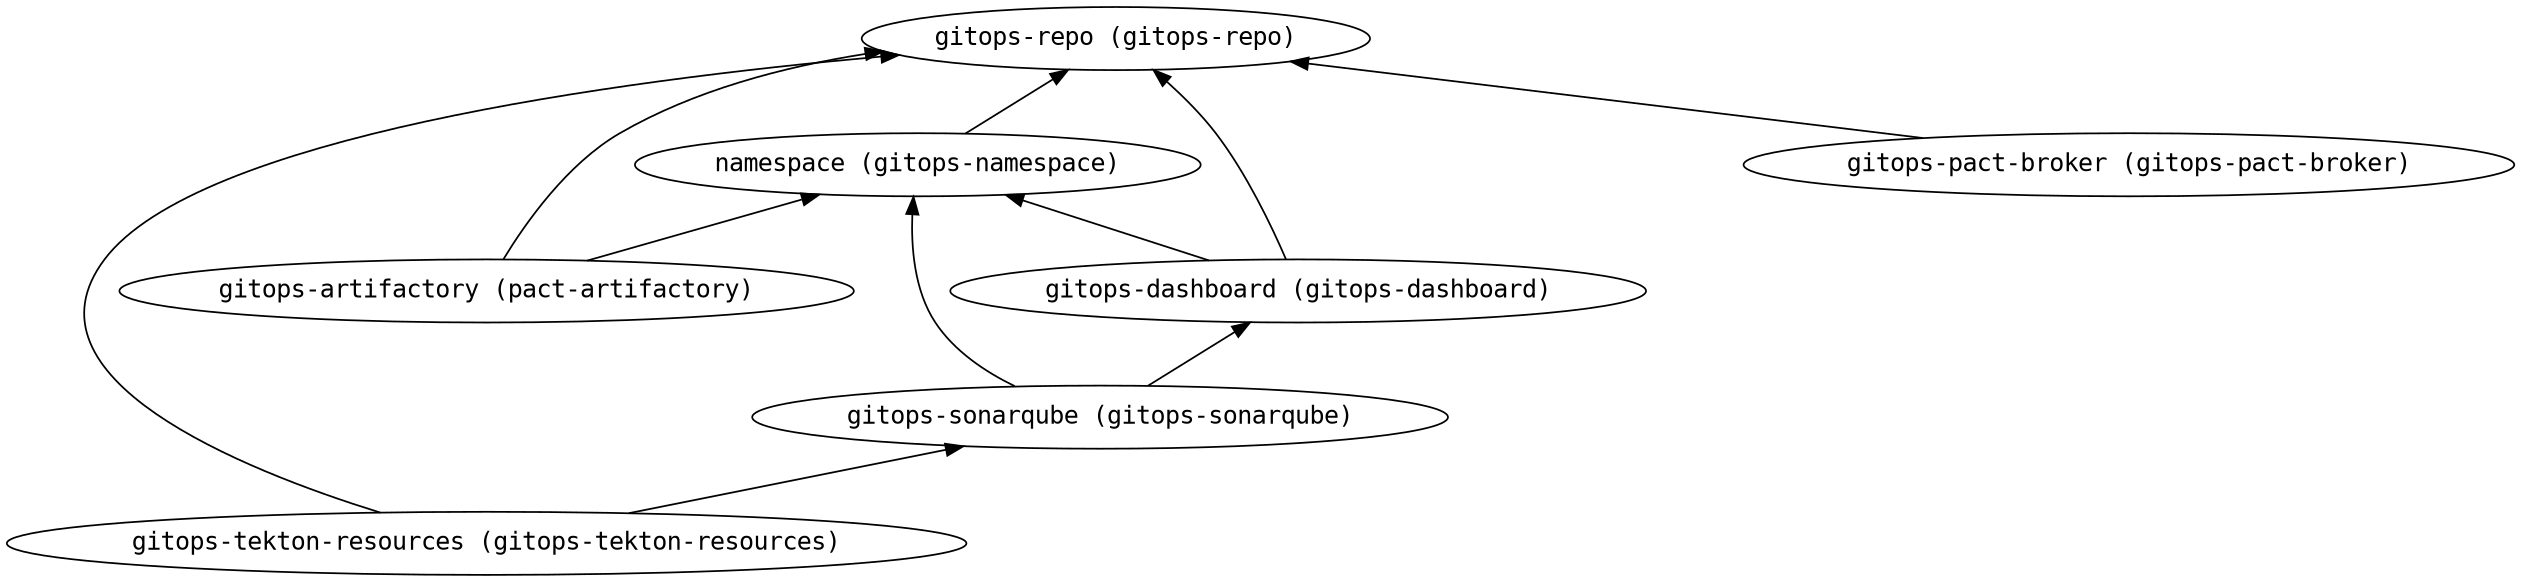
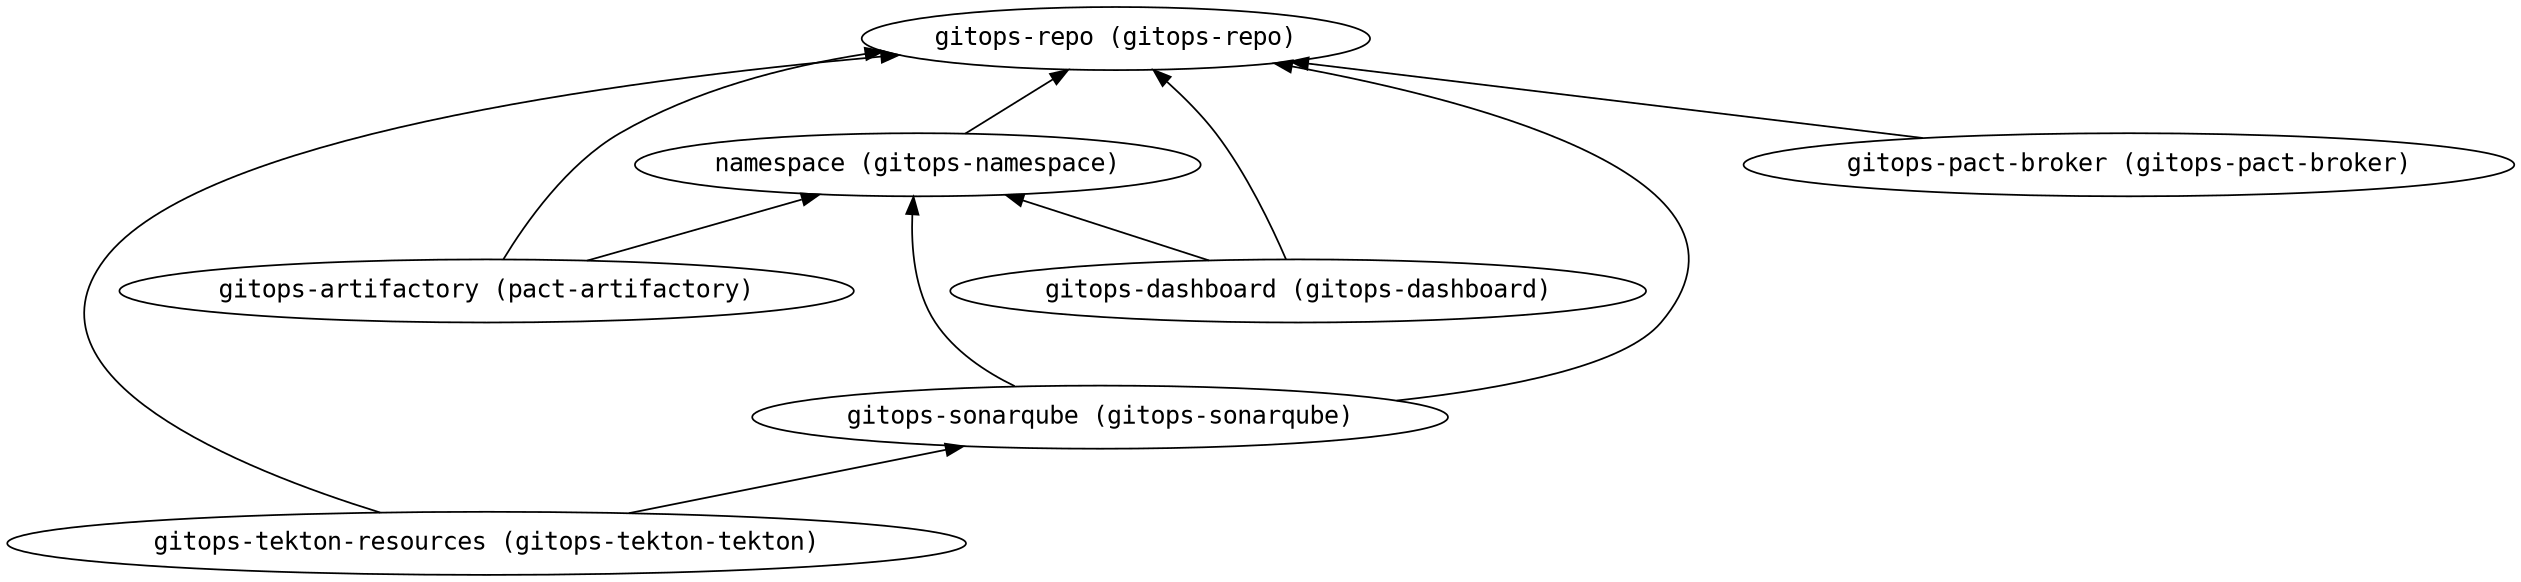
(1191, 359) -> (1665, 209)
(487, 543) -> (487, 543)
